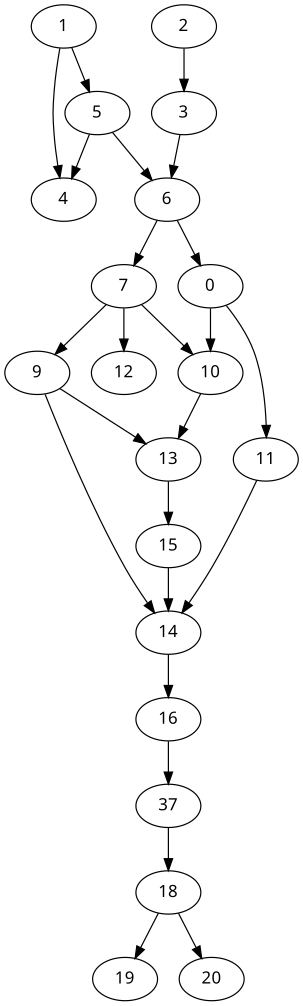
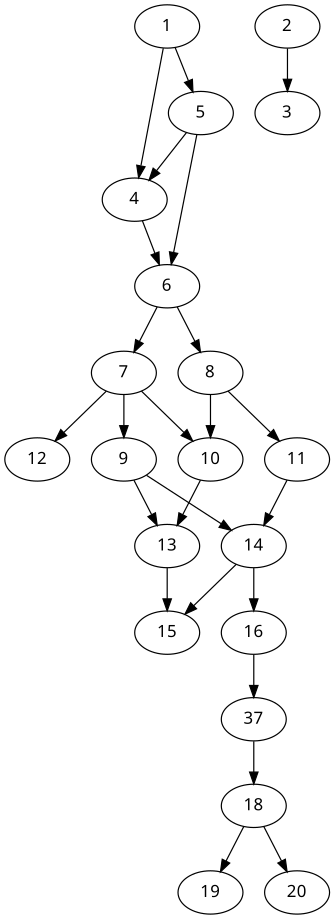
(177, 150) -> (149, 237)
(210, 286) -> (210, 373)
(168, 583) -> (215, 585)
